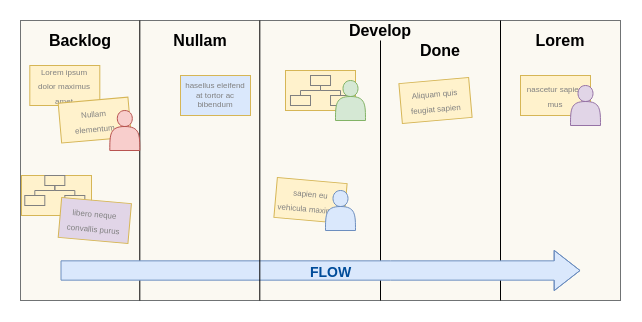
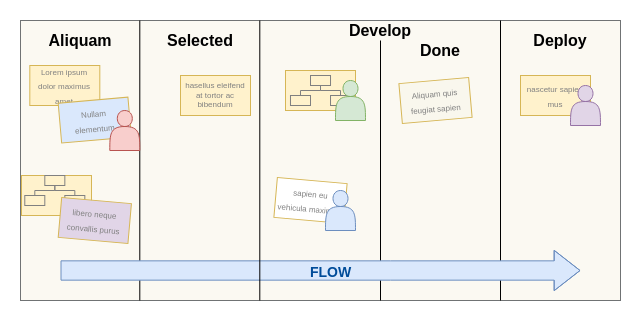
(81, 41) -> (81, 41)
(201, 41) -> (201, 41)
(561, 41) -> (561, 41)
(216, 96) -> (216, 96)
(436, 101) -> (436, 101)
(95, 120) -> (95, 120)
(311, 201) -> (311, 201)
